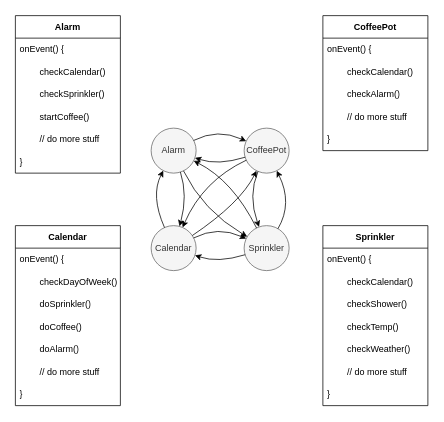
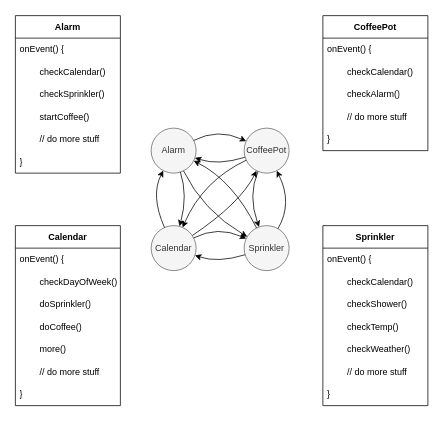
(41, 349) -> (35, 349)
